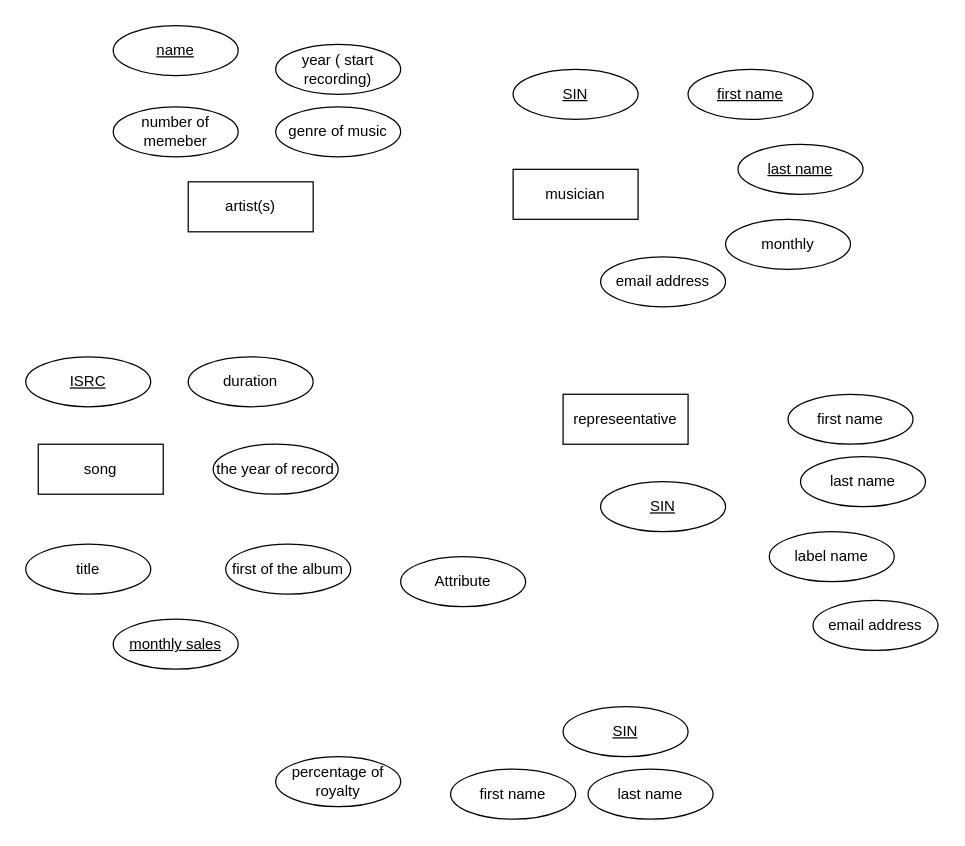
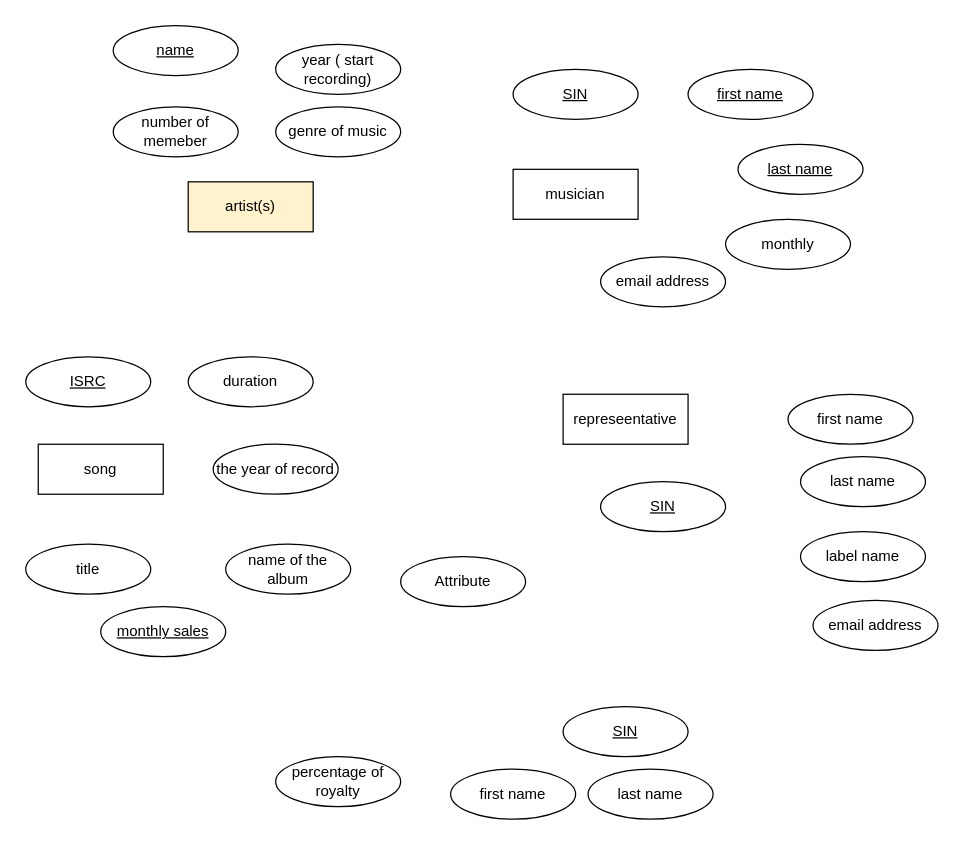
(251, 207) -> (251, 207)
(832, 557) -> (863, 557)
(288, 569) -> (288, 569)
(176, 644) -> (163, 632)
